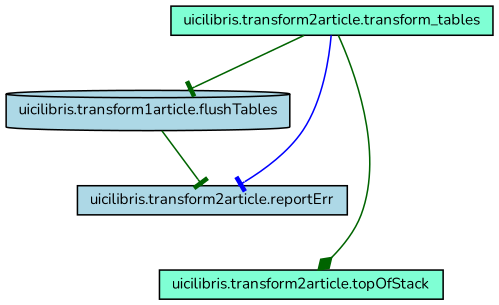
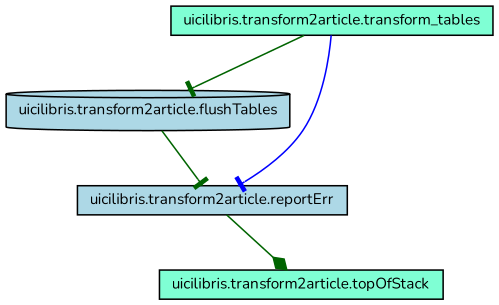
(148, 110) -> (148, 110)
(369, 149) -> (250, 236)
